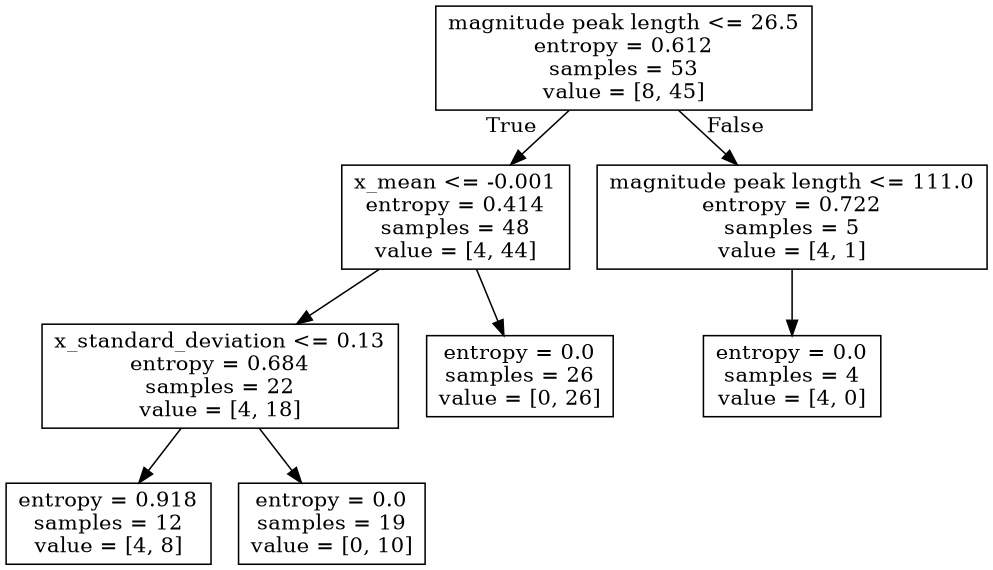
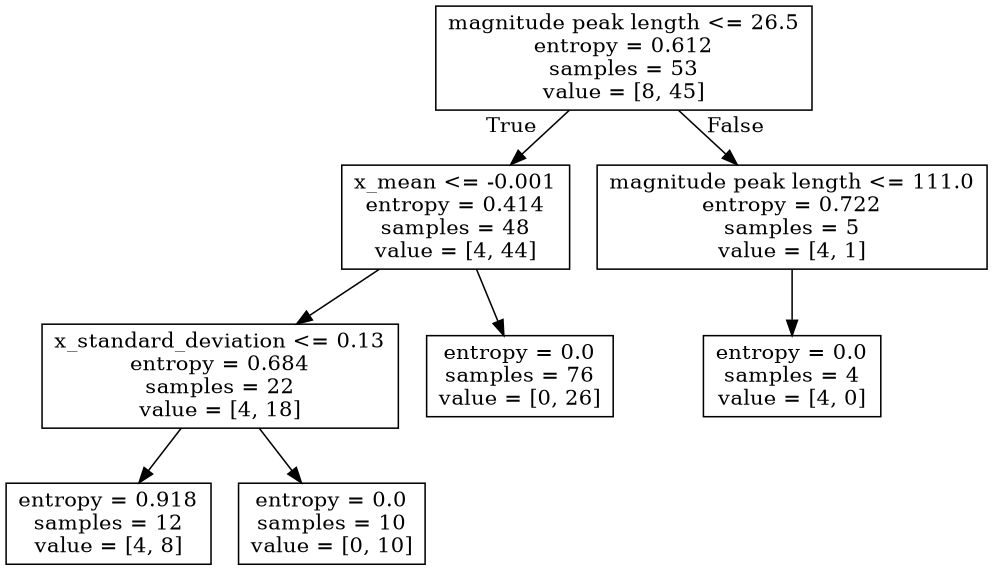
(520, 376) -> (520, 376)
(332, 524) -> (332, 524)
